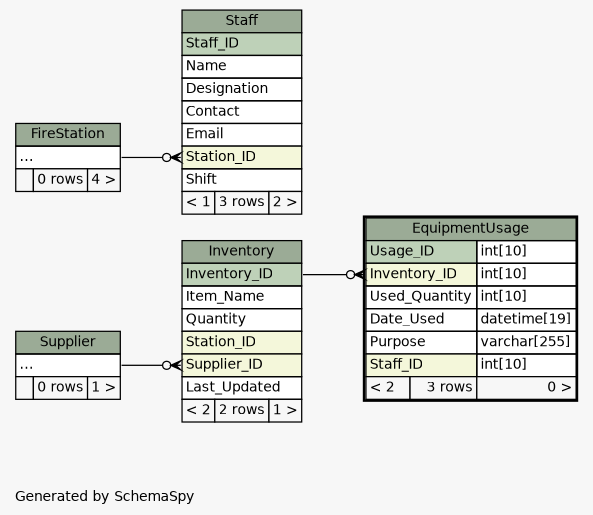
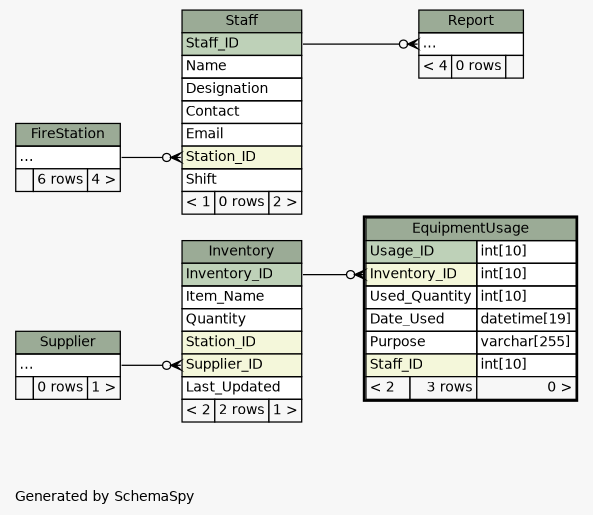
none -> (471, 44)
(60, 180) -> (60, 180)
(242, 202) -> (242, 202)
